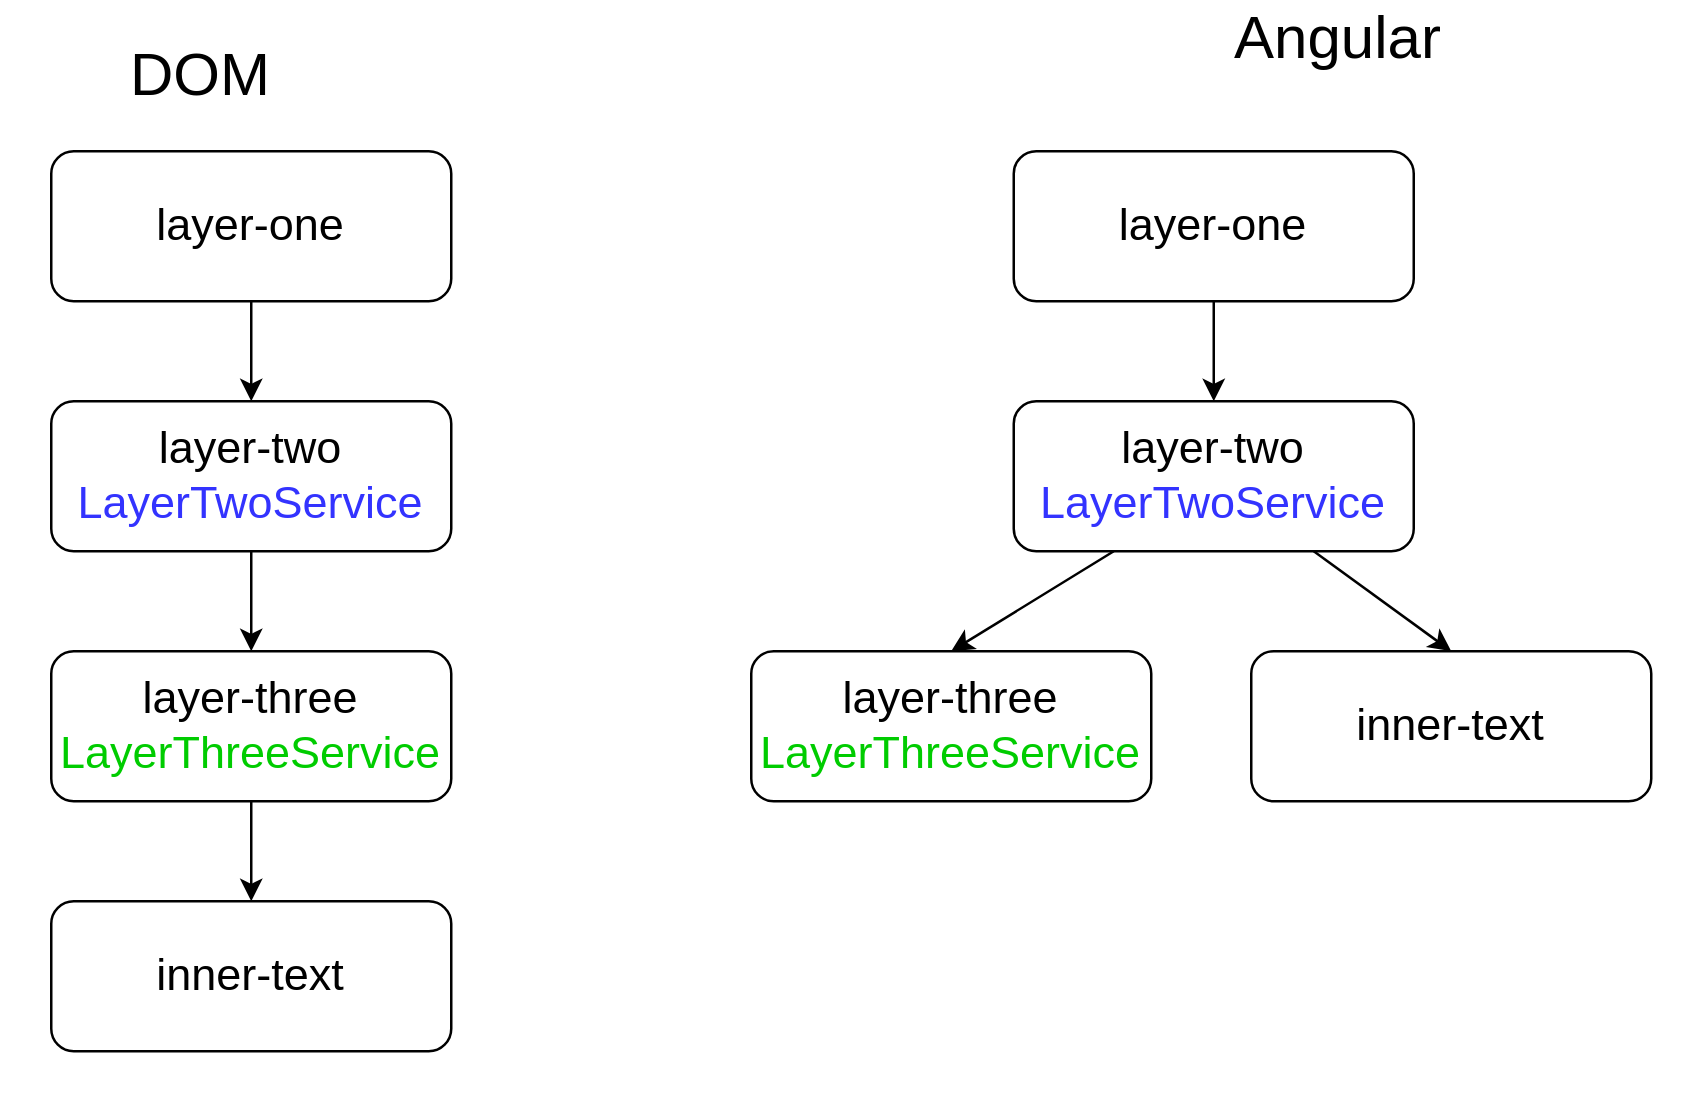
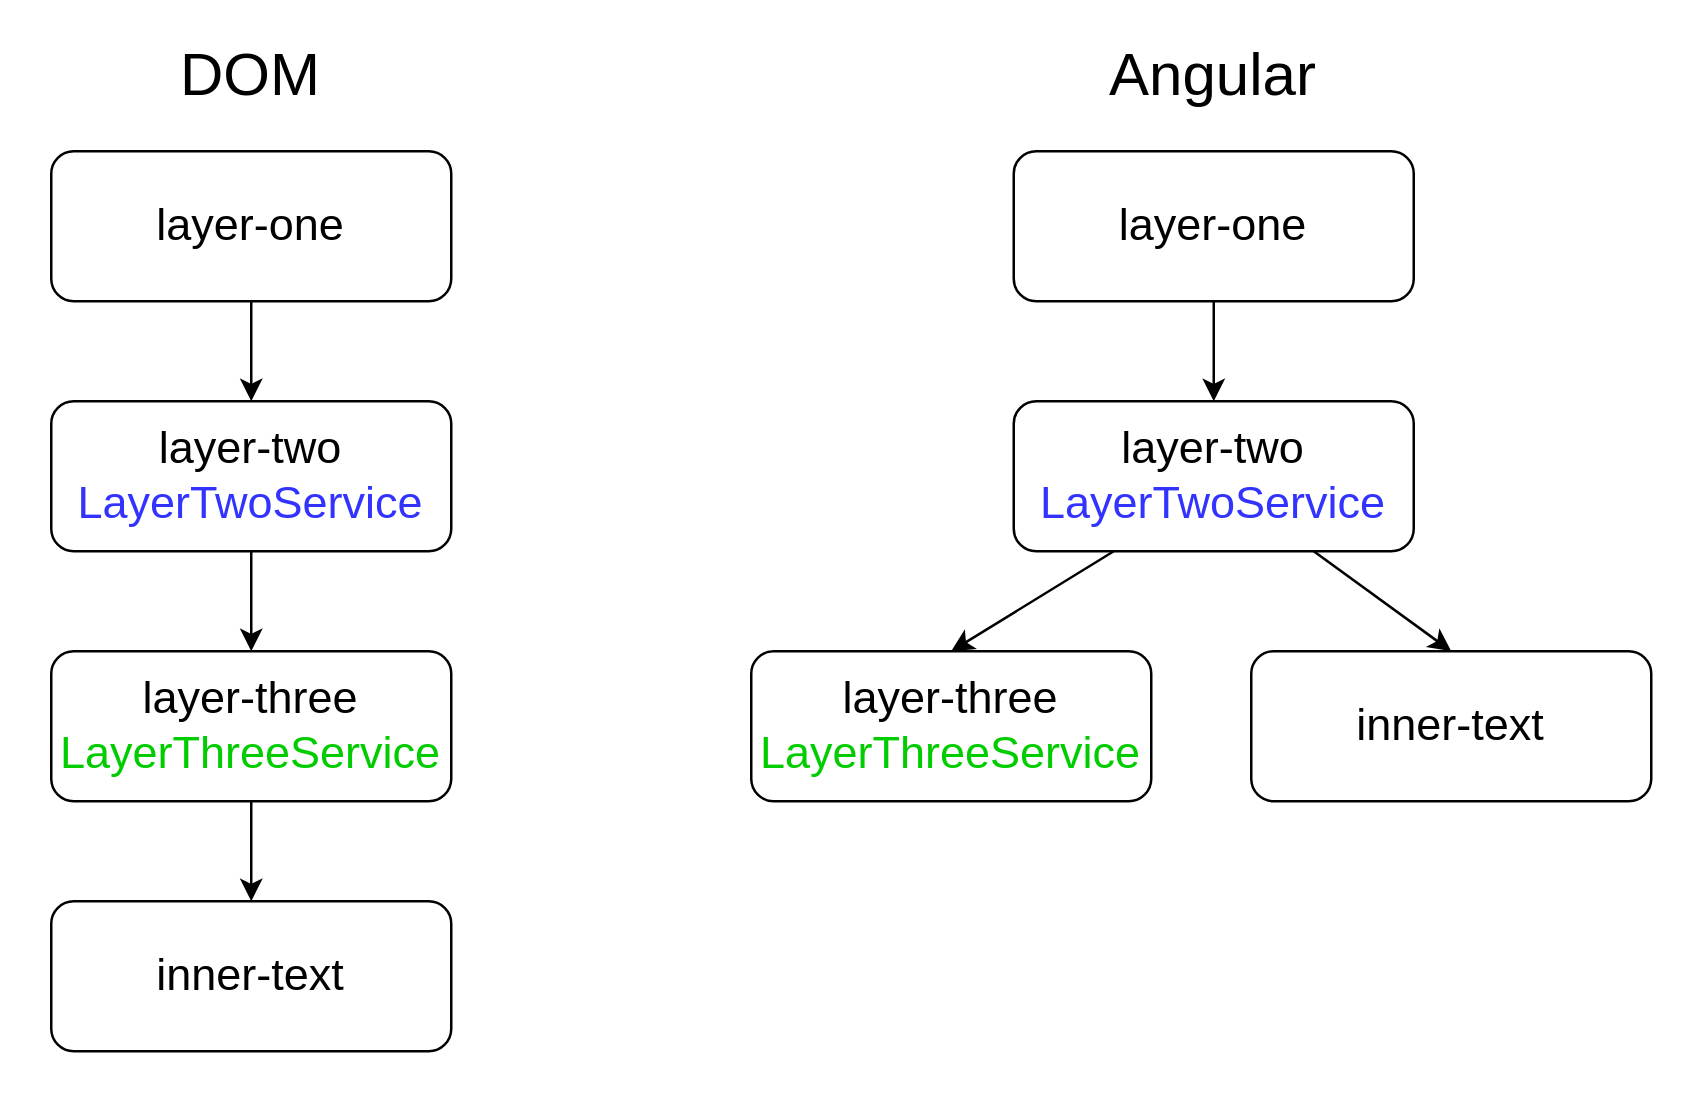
(1339, 39) -> (1214, 76)
(201, 76) -> (251, 76)
